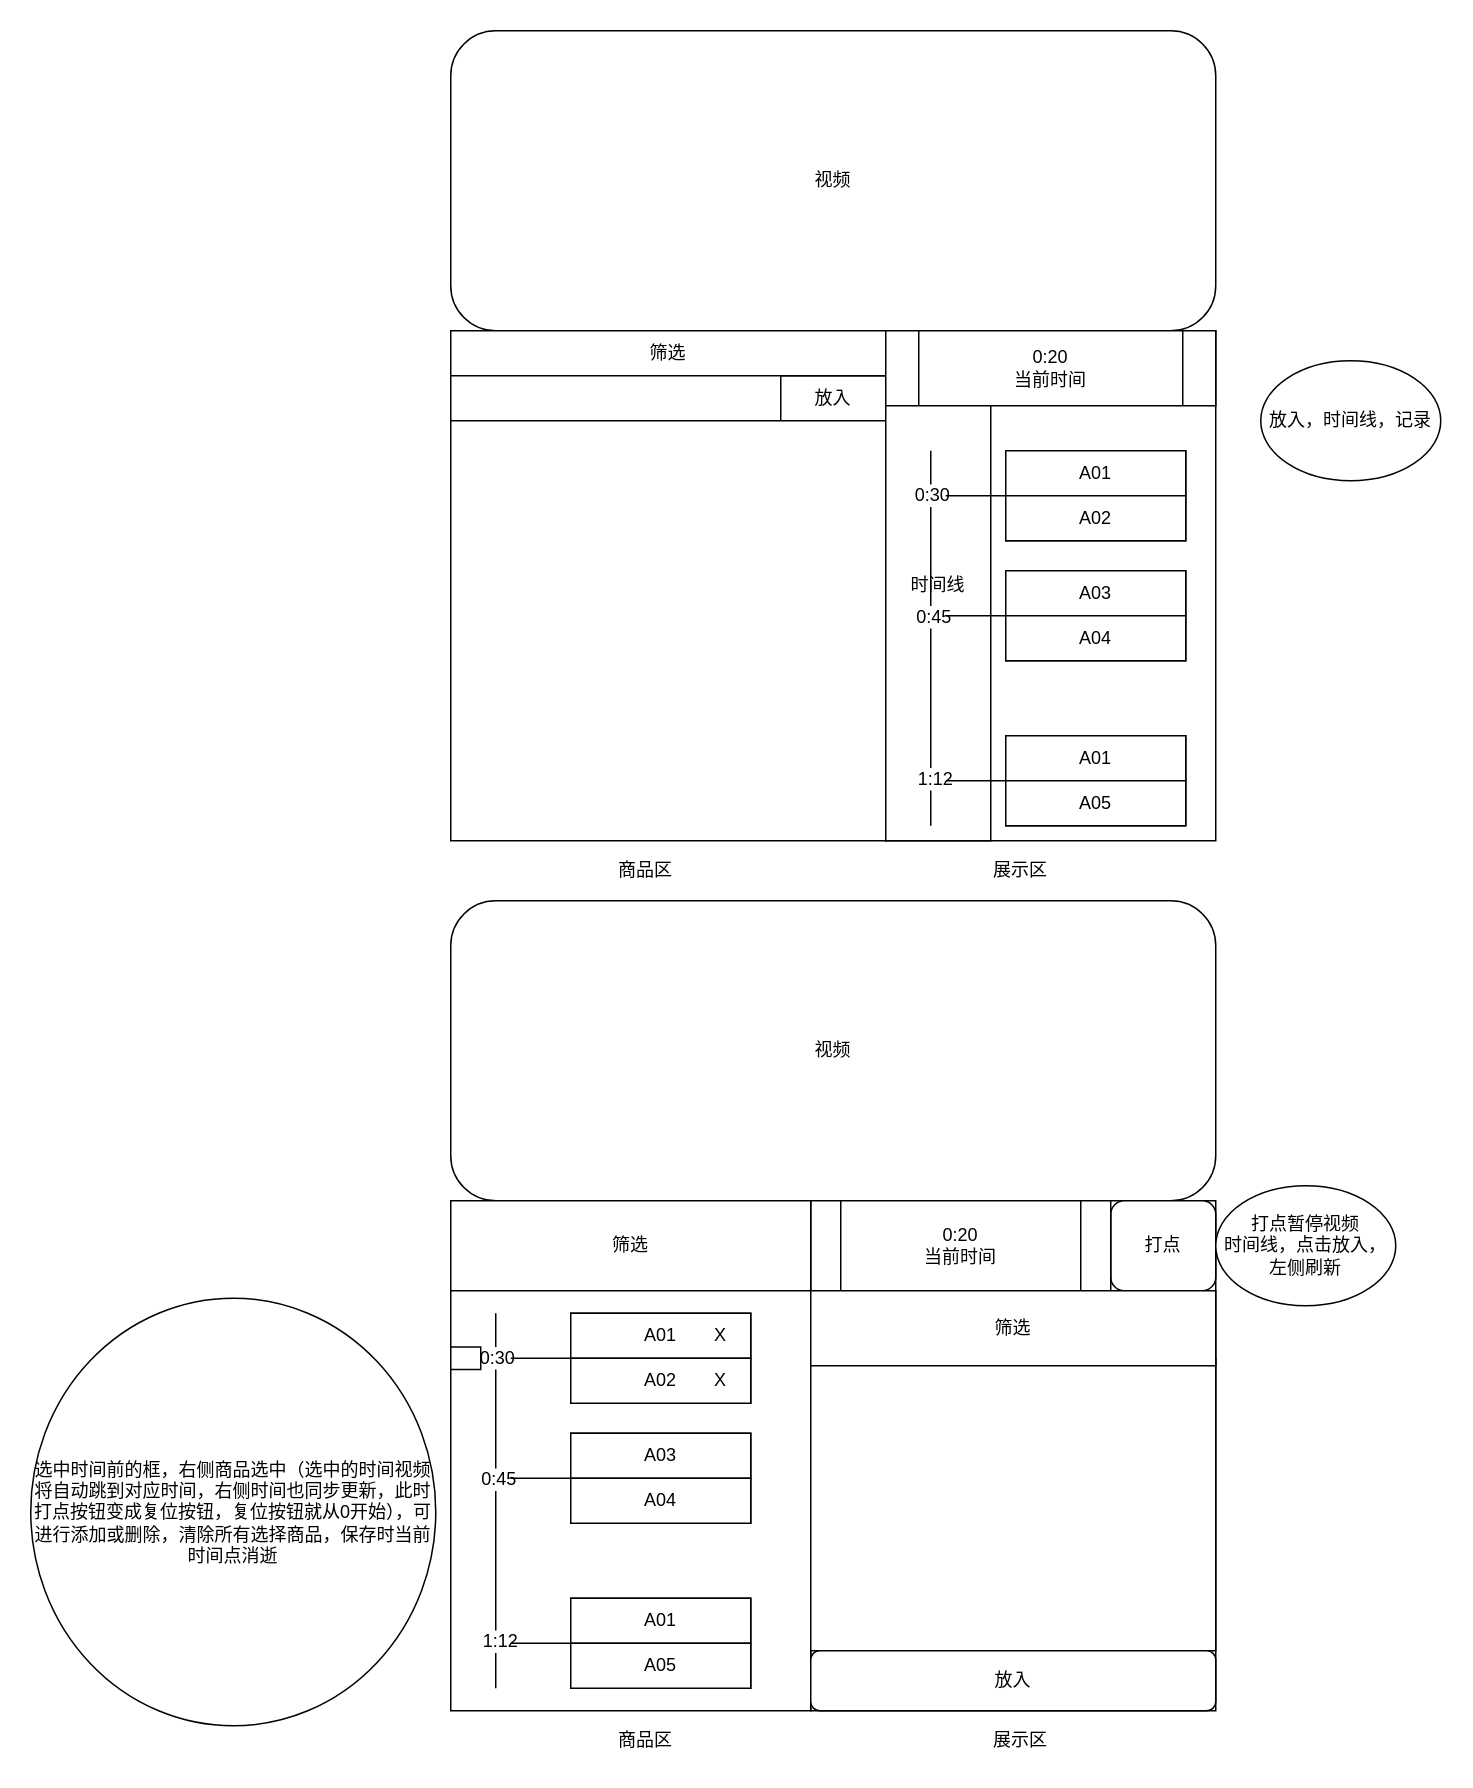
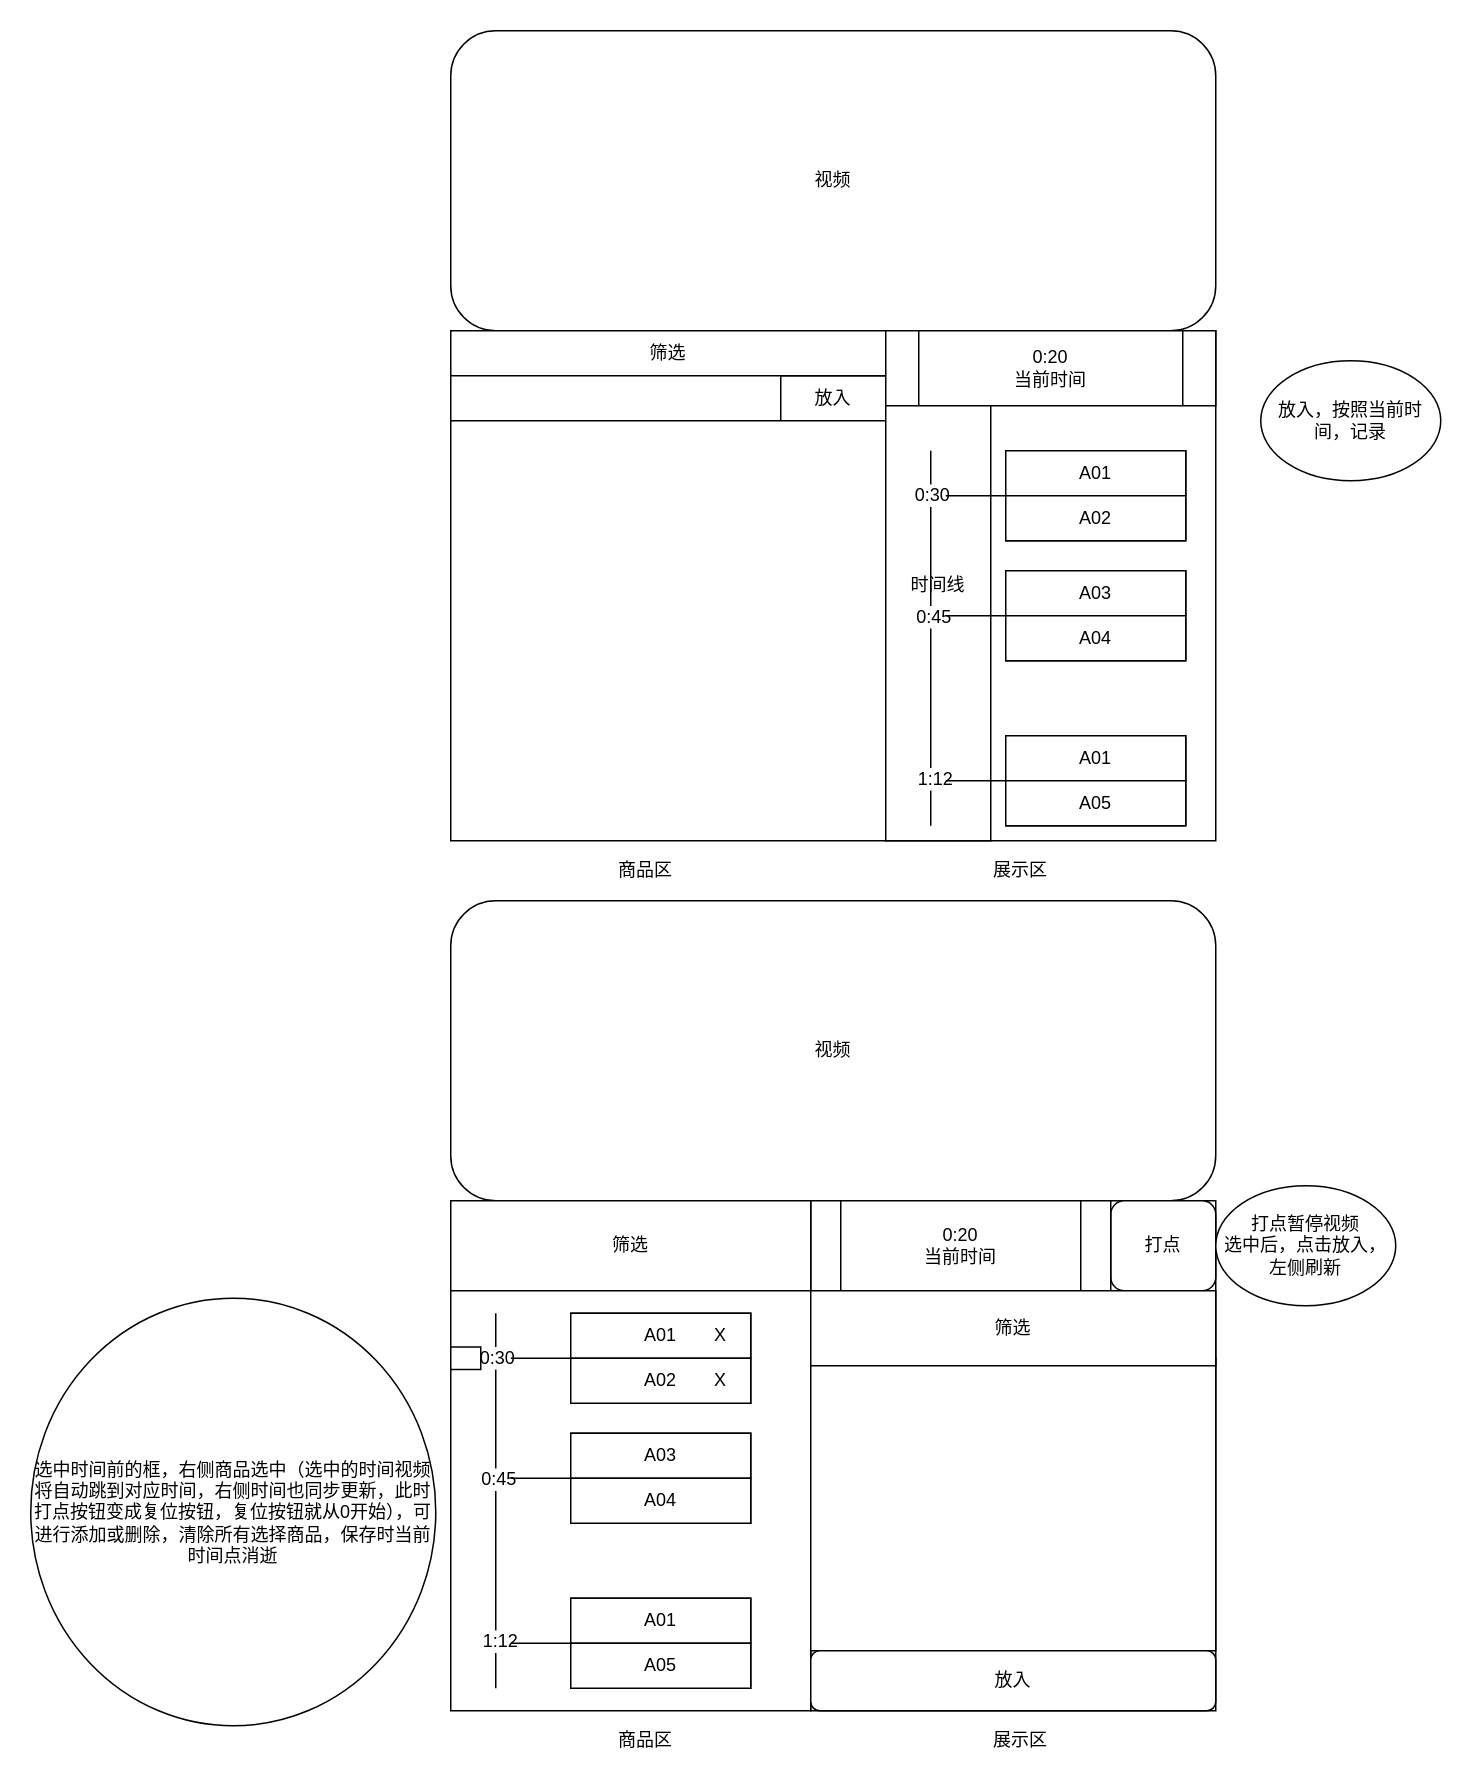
(1351, 421) -> (1351, 421)
(1306, 1246) -> (1306, 1246)
